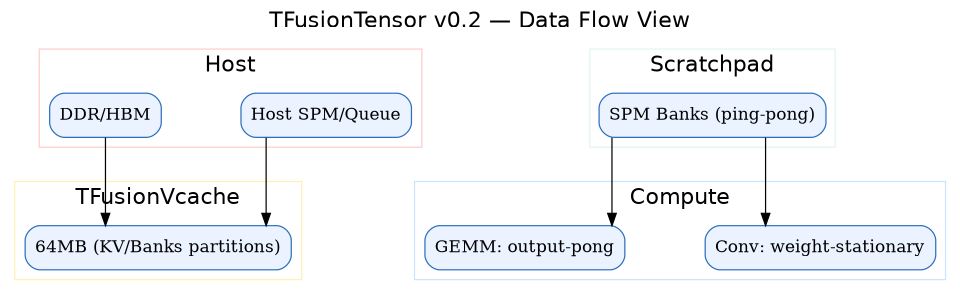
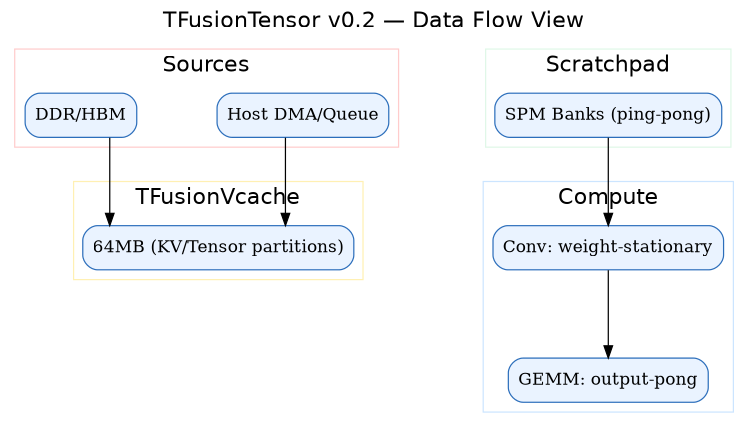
(231, 66) -> (207, 66)
(326, 115) -> (303, 115)
(612, 174) -> (608, 308)
(158, 248) -> (218, 248)
